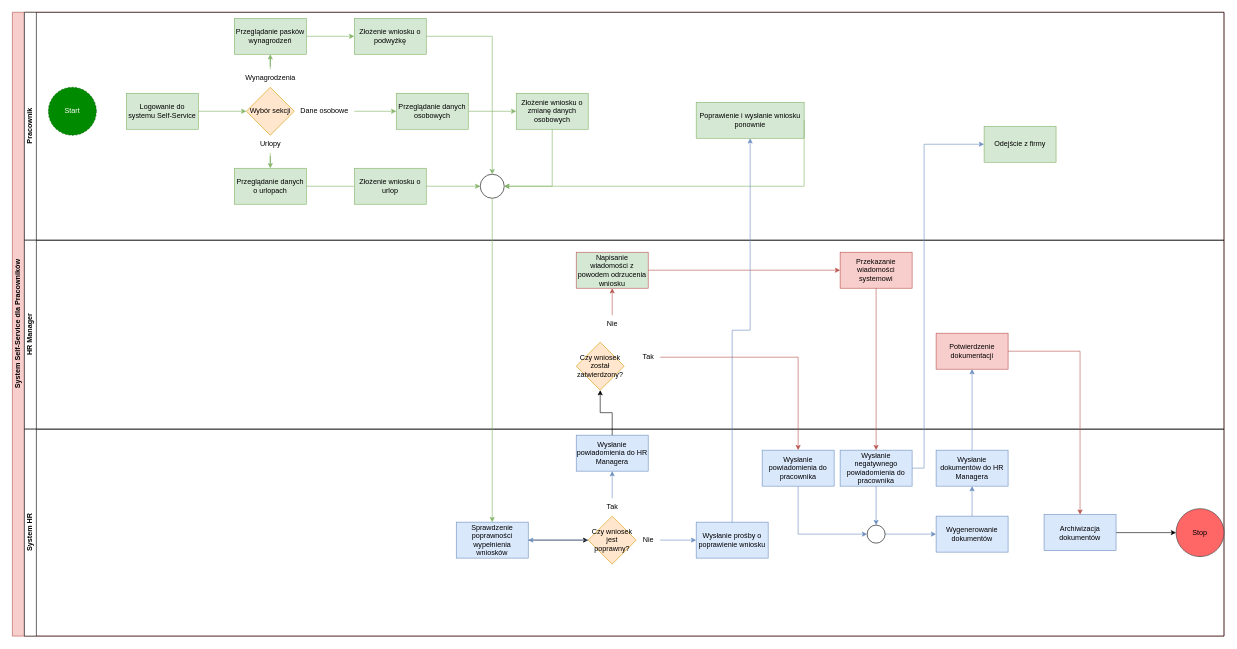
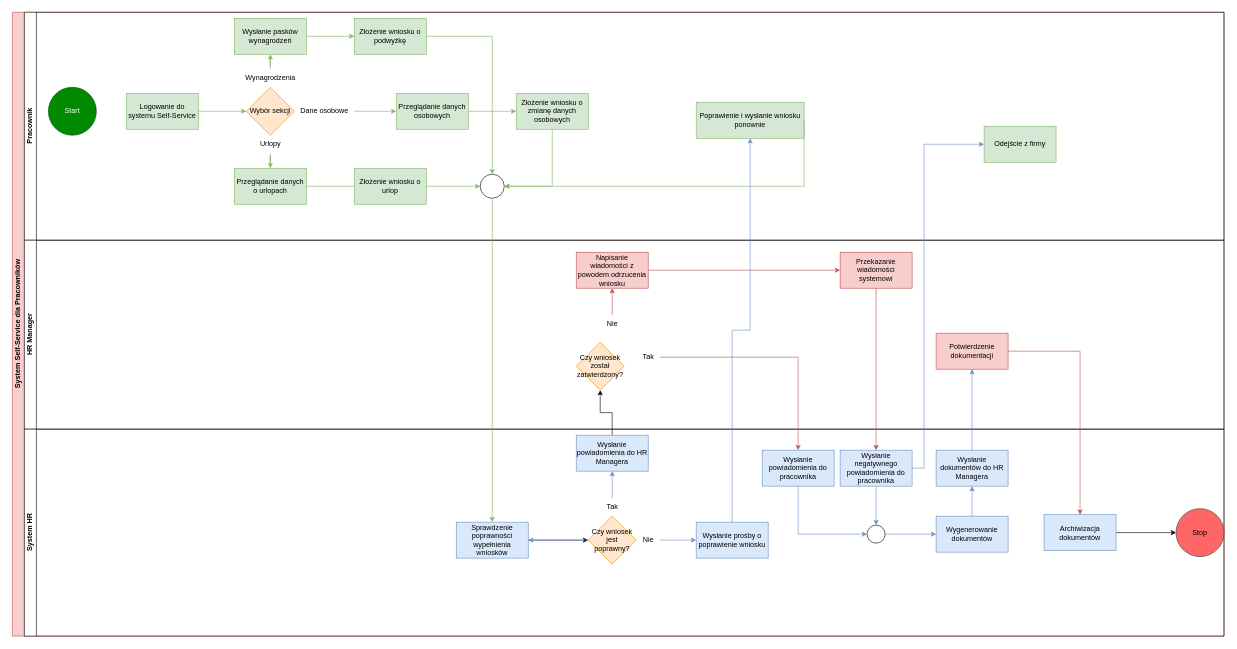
(270, 36) -> (270, 36)
(72, 111) -> (72, 111)
(612, 270) -> (612, 270)
